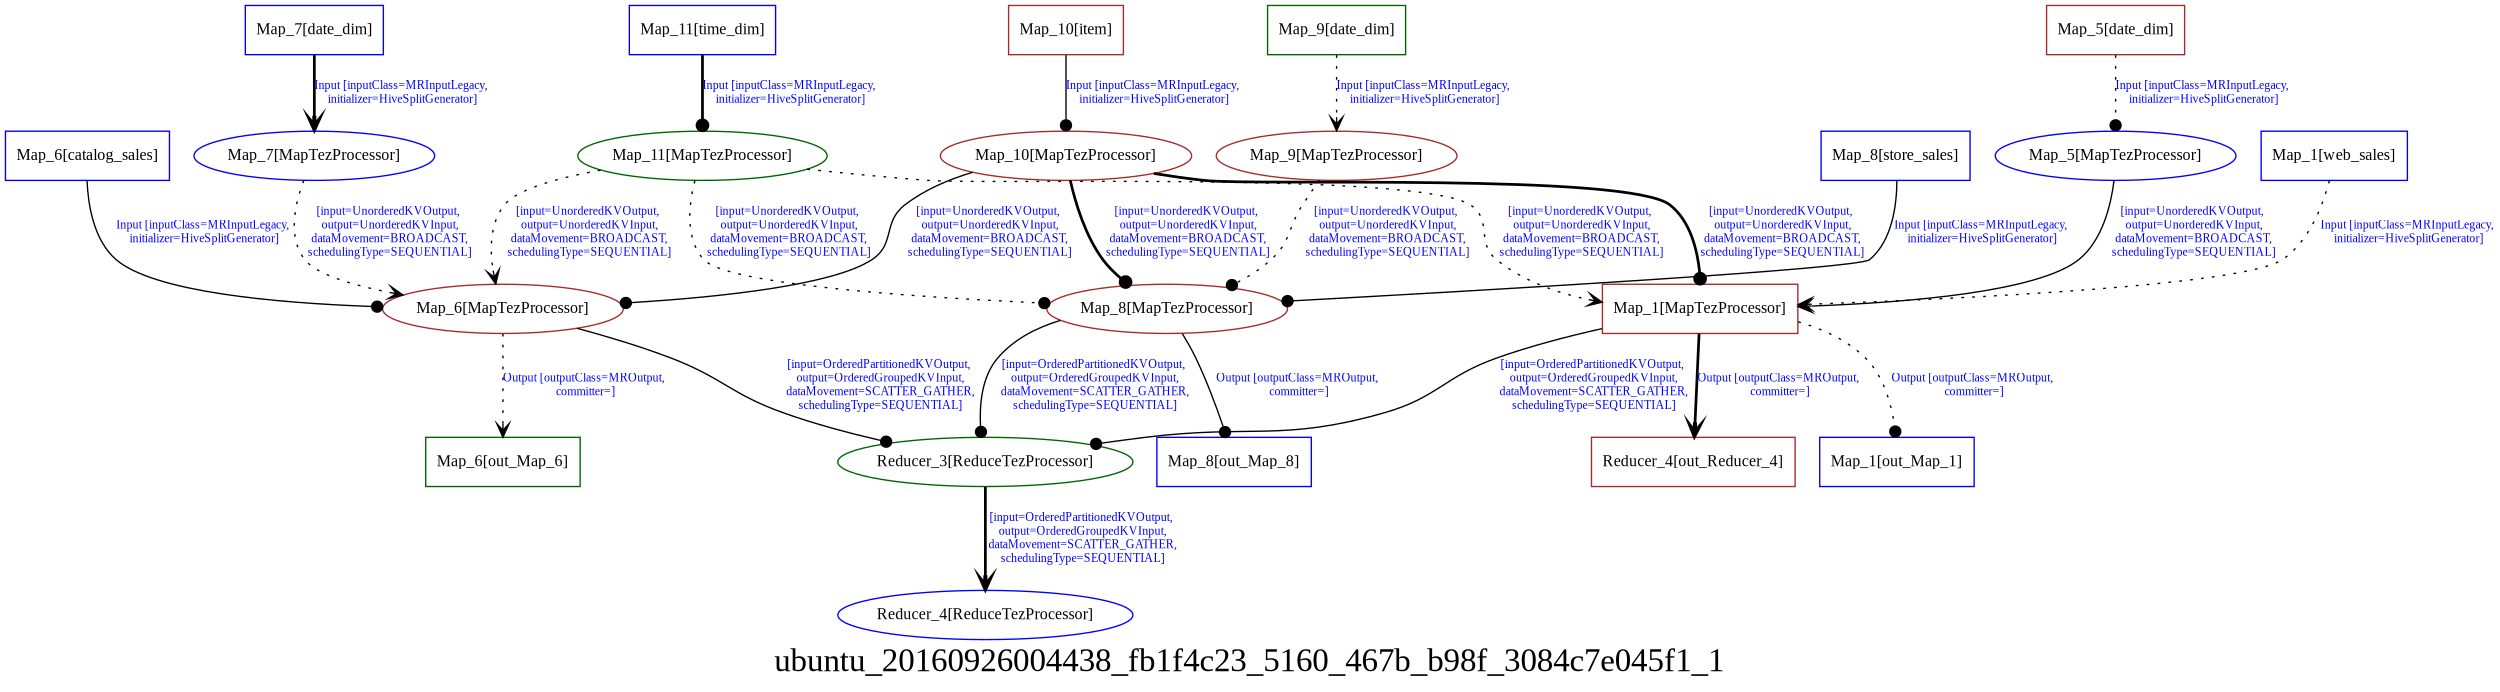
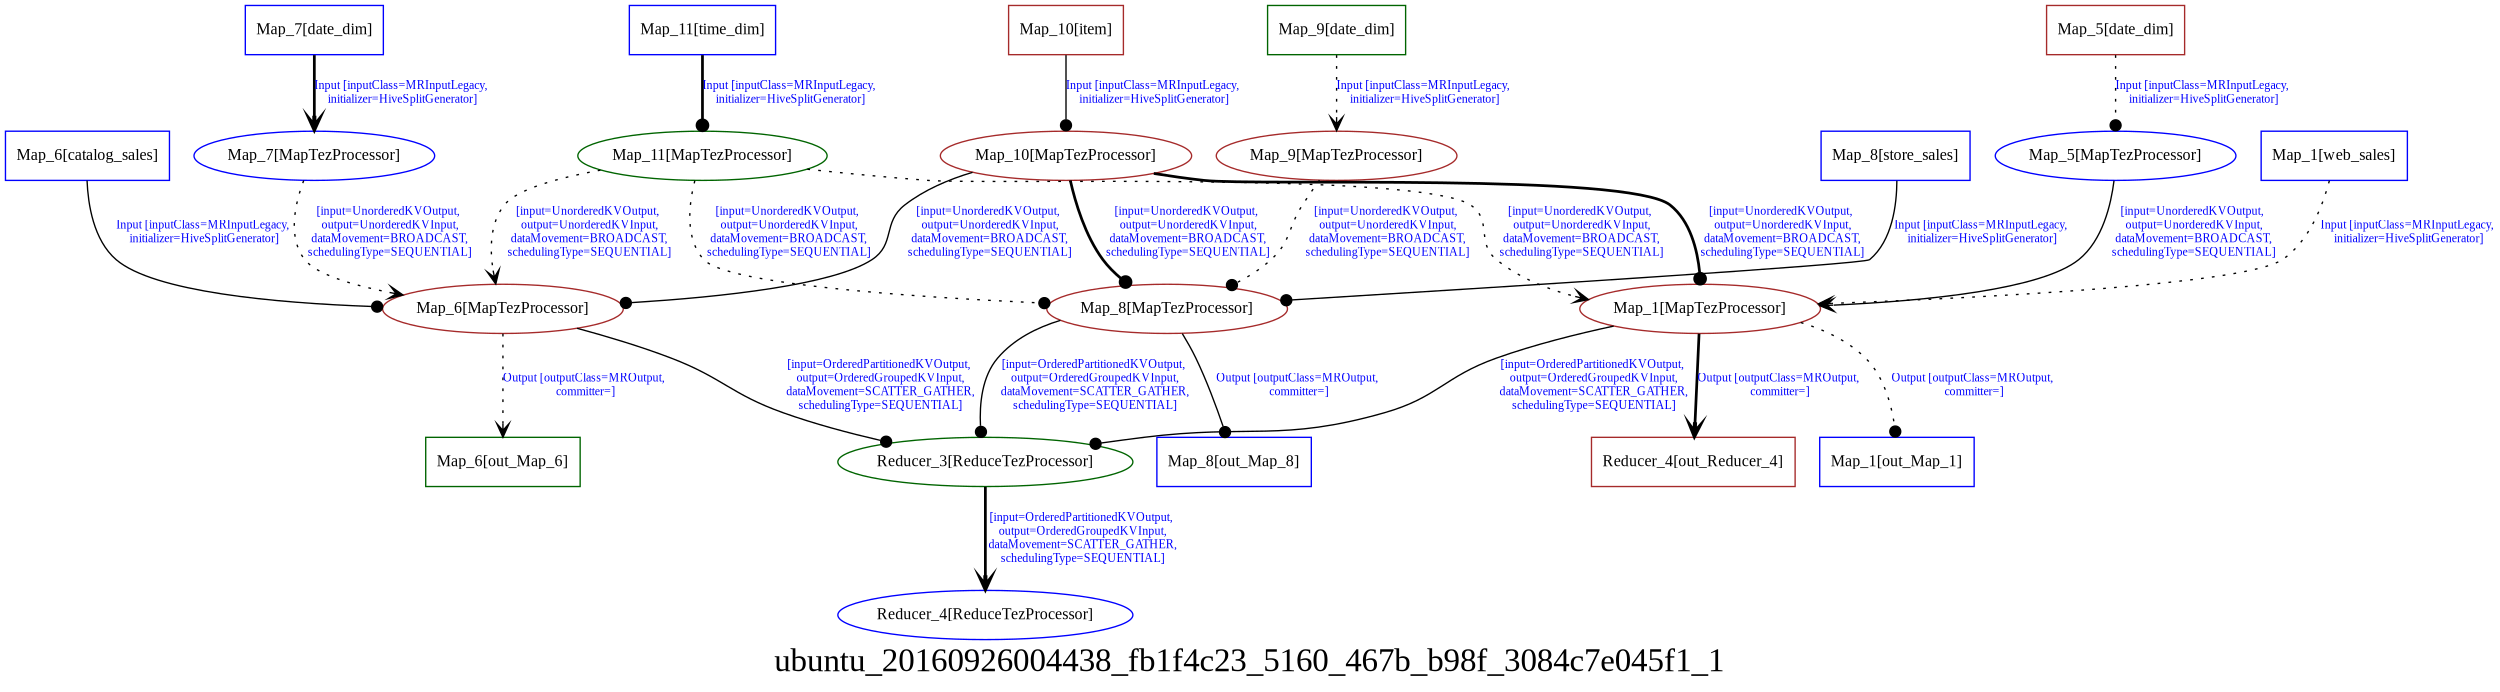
(1700, 309) -> (1700, 309)
